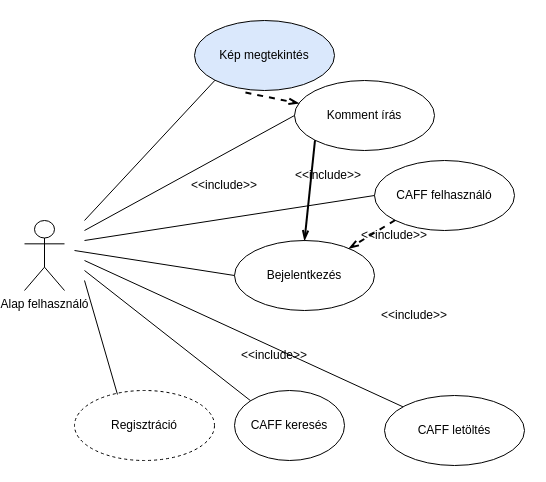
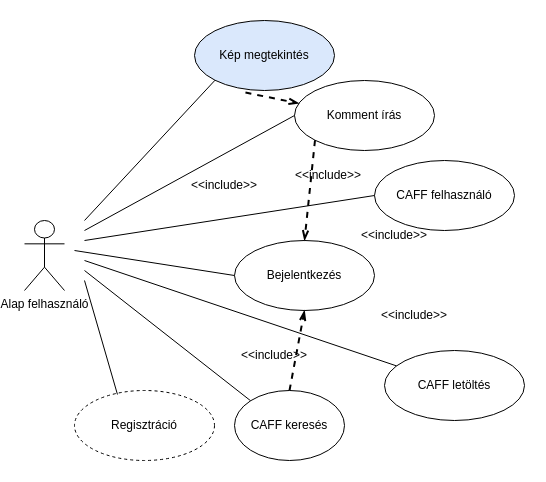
(310, 189) -> (310, 189)
(374, 233) -> none
none -> (297, 353)
(455, 431) -> (455, 386)
